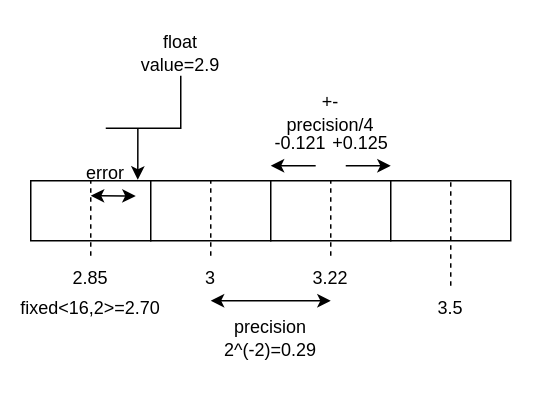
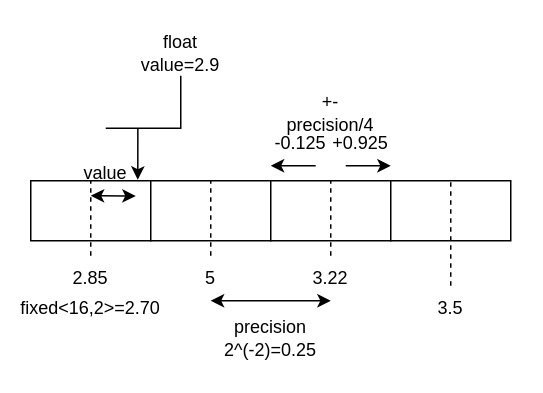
(301, 143) -> (301, 143)
(361, 143) -> (361, 143)
(106, 173) -> (106, 173)
(211, 278) -> (211, 278)
(271, 338) -> (271, 338)
